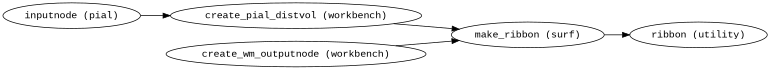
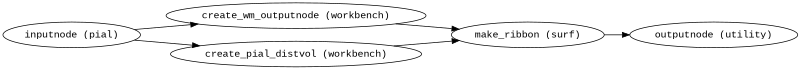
none -> (163, 27)
(699, 35) -> (714, 35)
